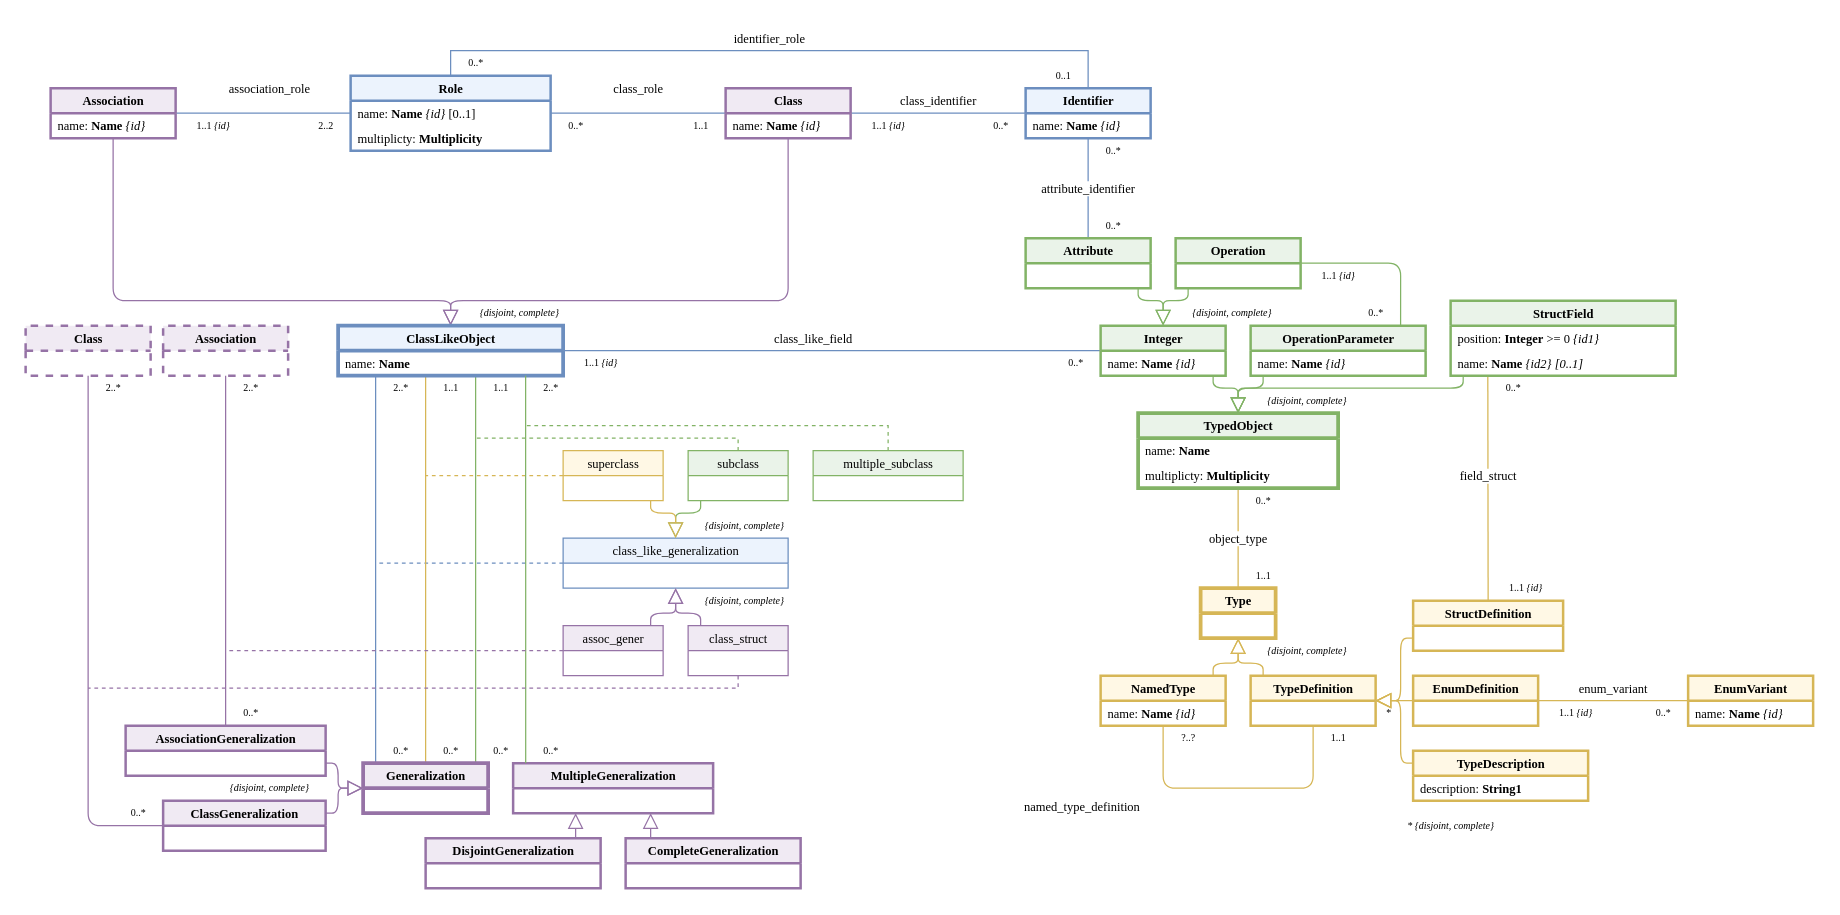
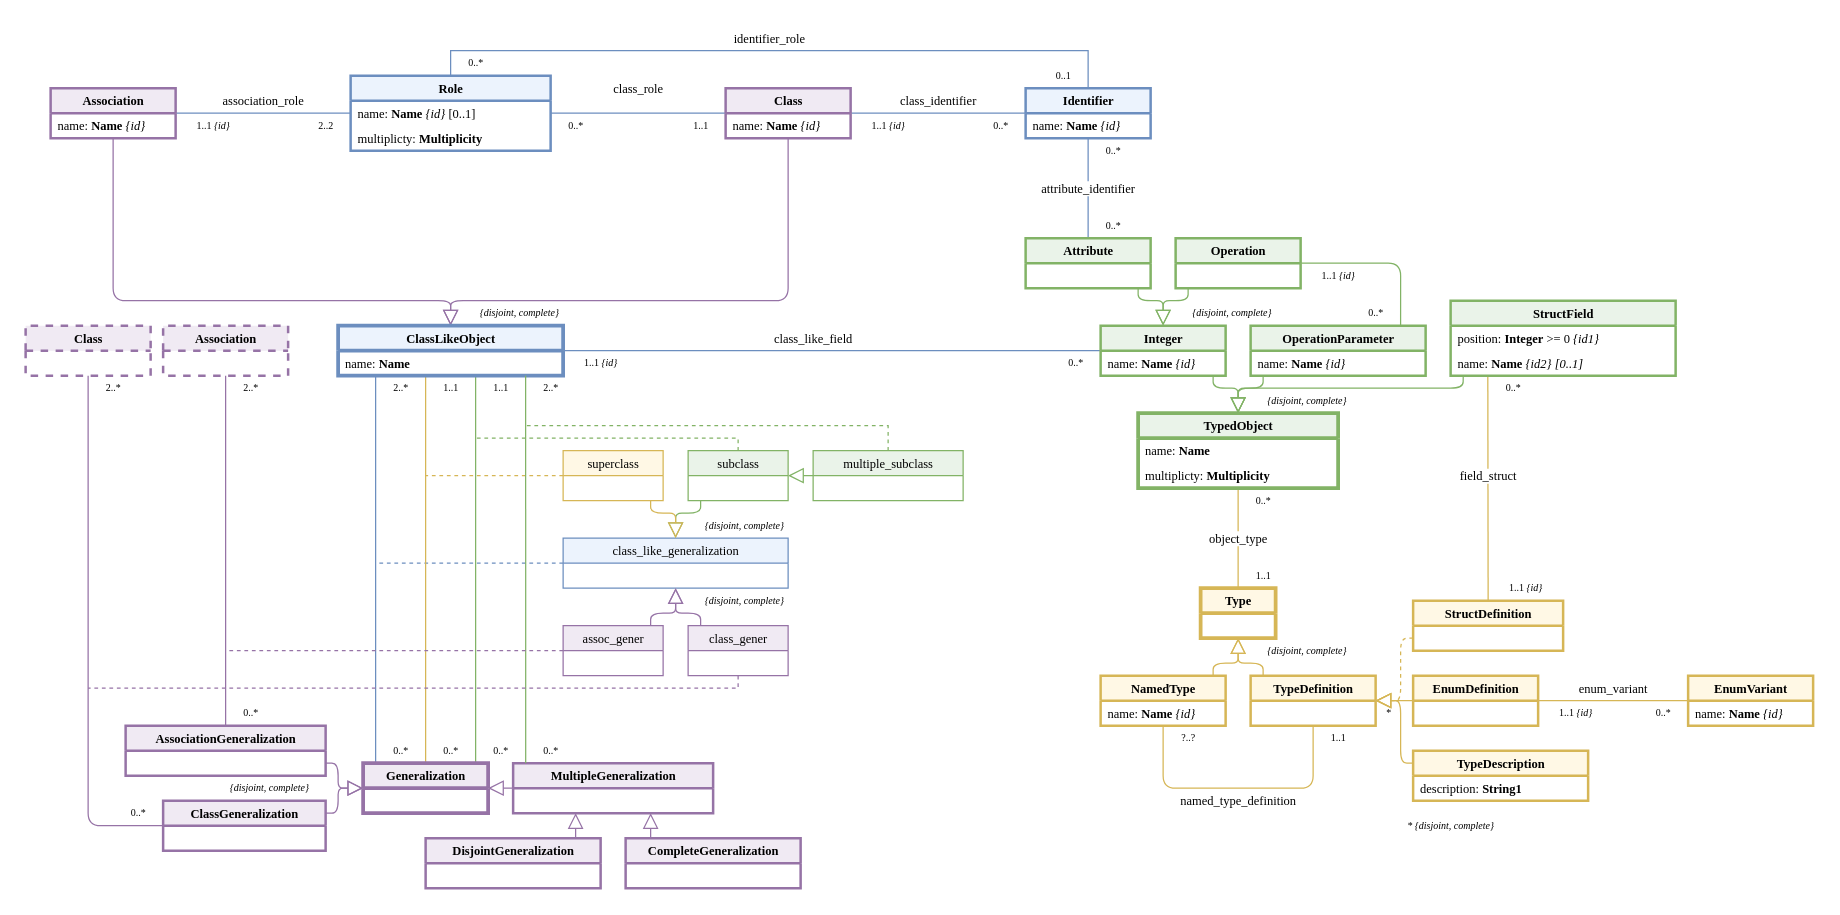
(269, 88) -> (263, 101)
none -> (808, 476)
(739, 638) -> (739, 638)
(1401, 665) -> (1401, 665)
none -> (508, 788)
(1082, 807) -> (1238, 801)
